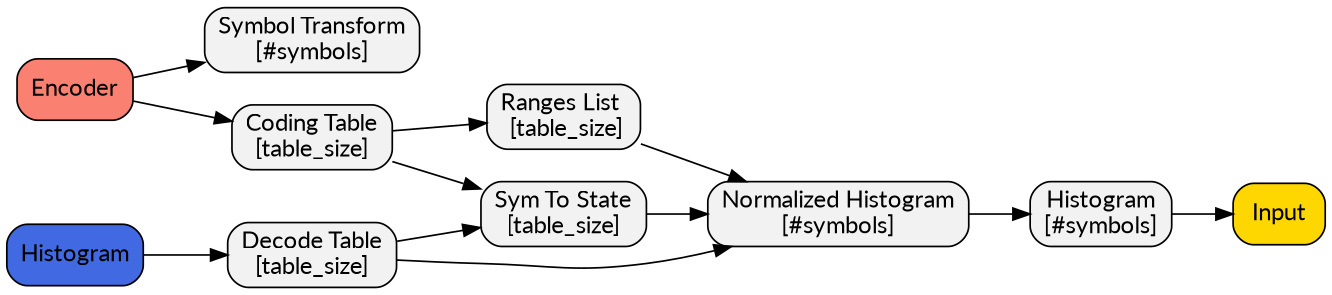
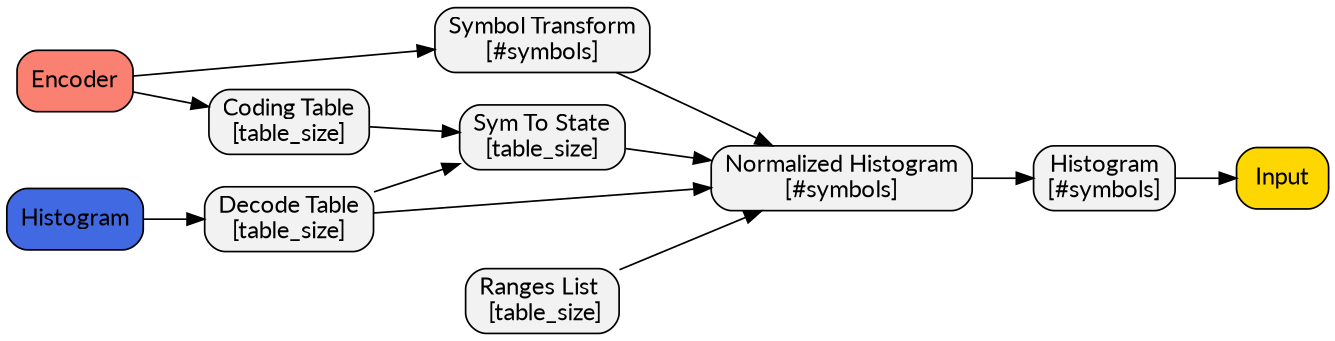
none -> (687, 105)
(431, 128) -> none
